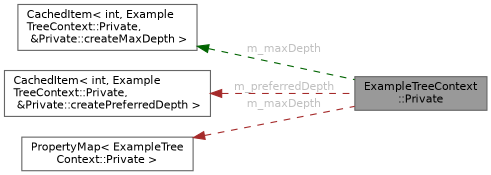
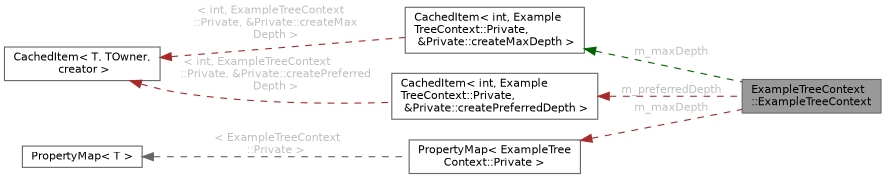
none -> (82, 64)
(421, 93) -> (812, 96)
none -> (82, 157)
